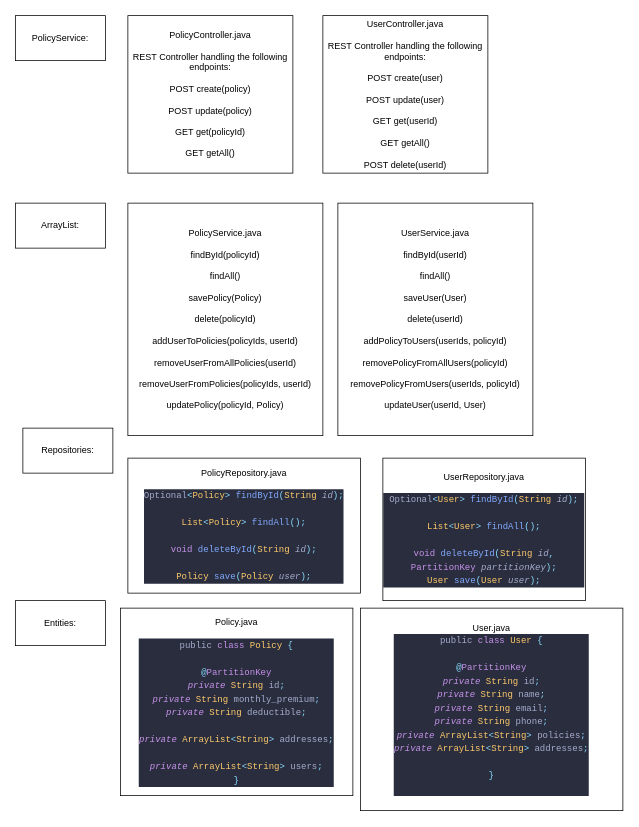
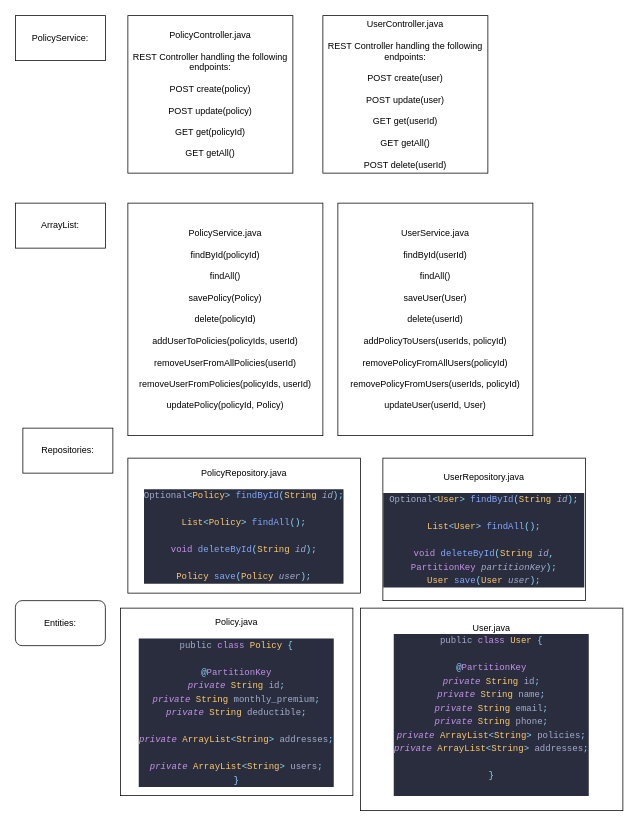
(60, 623) -> (60, 623)
